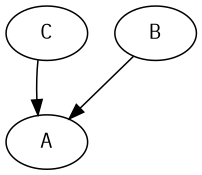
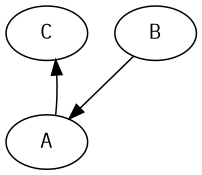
(37, 80) -> (57, 95)
